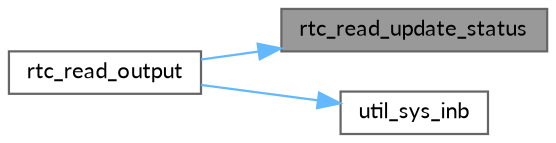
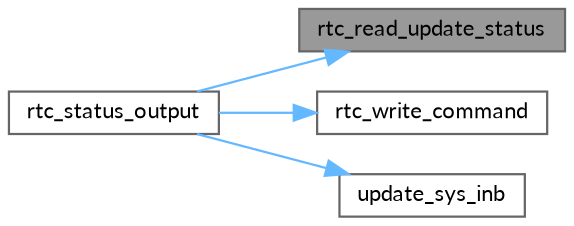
(105, 73) -> (114, 113)
(414, 113) -> (432, 195)
none -> (432, 113)
